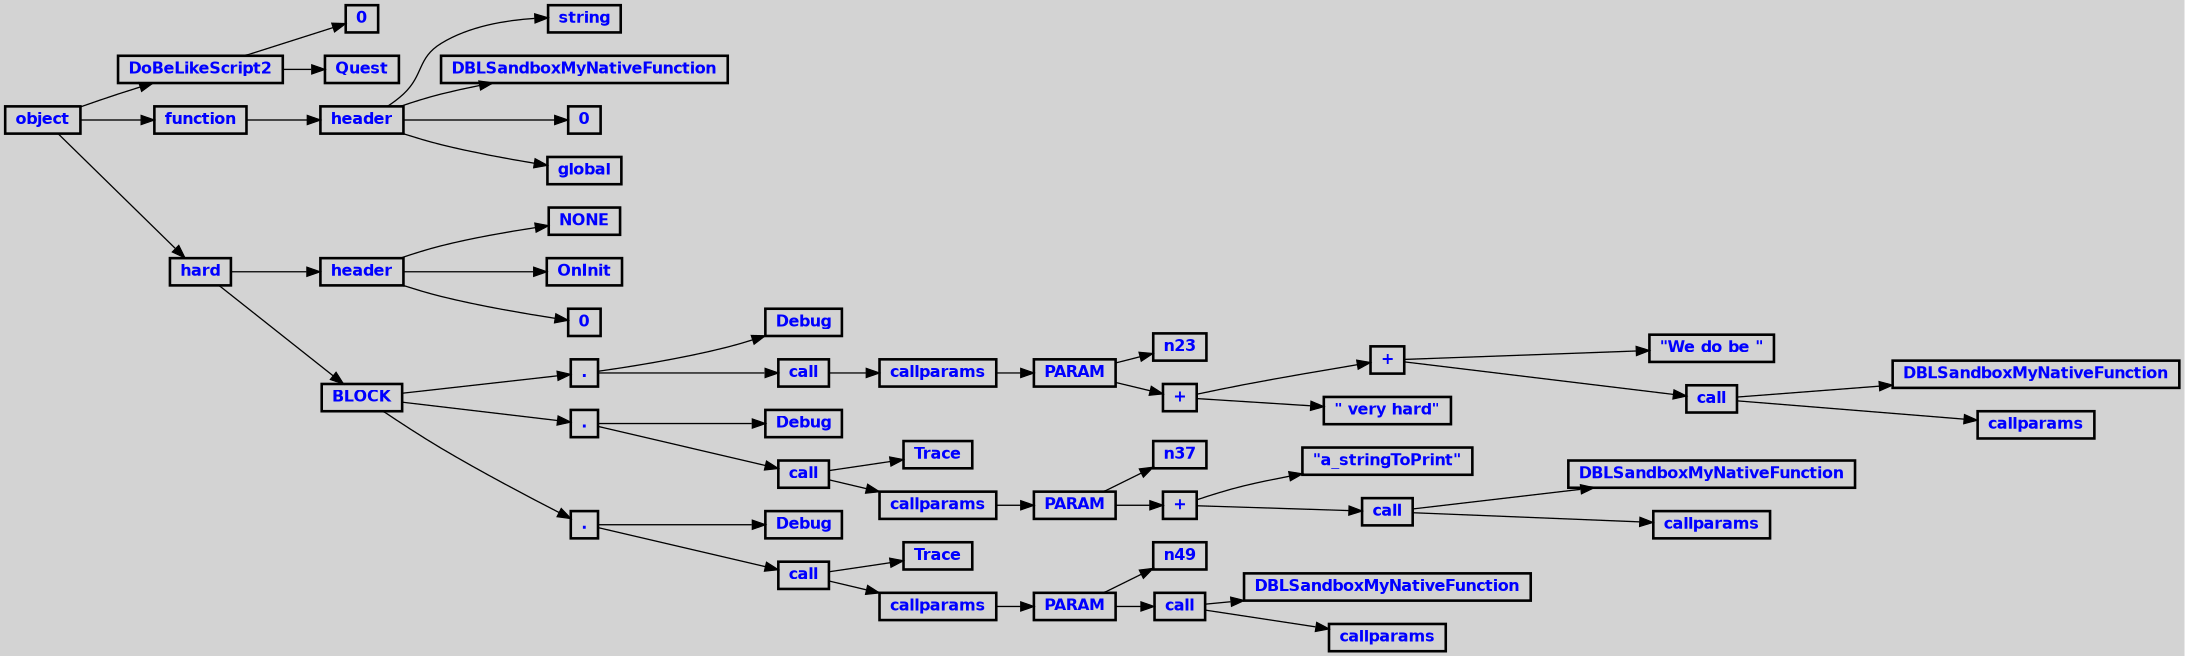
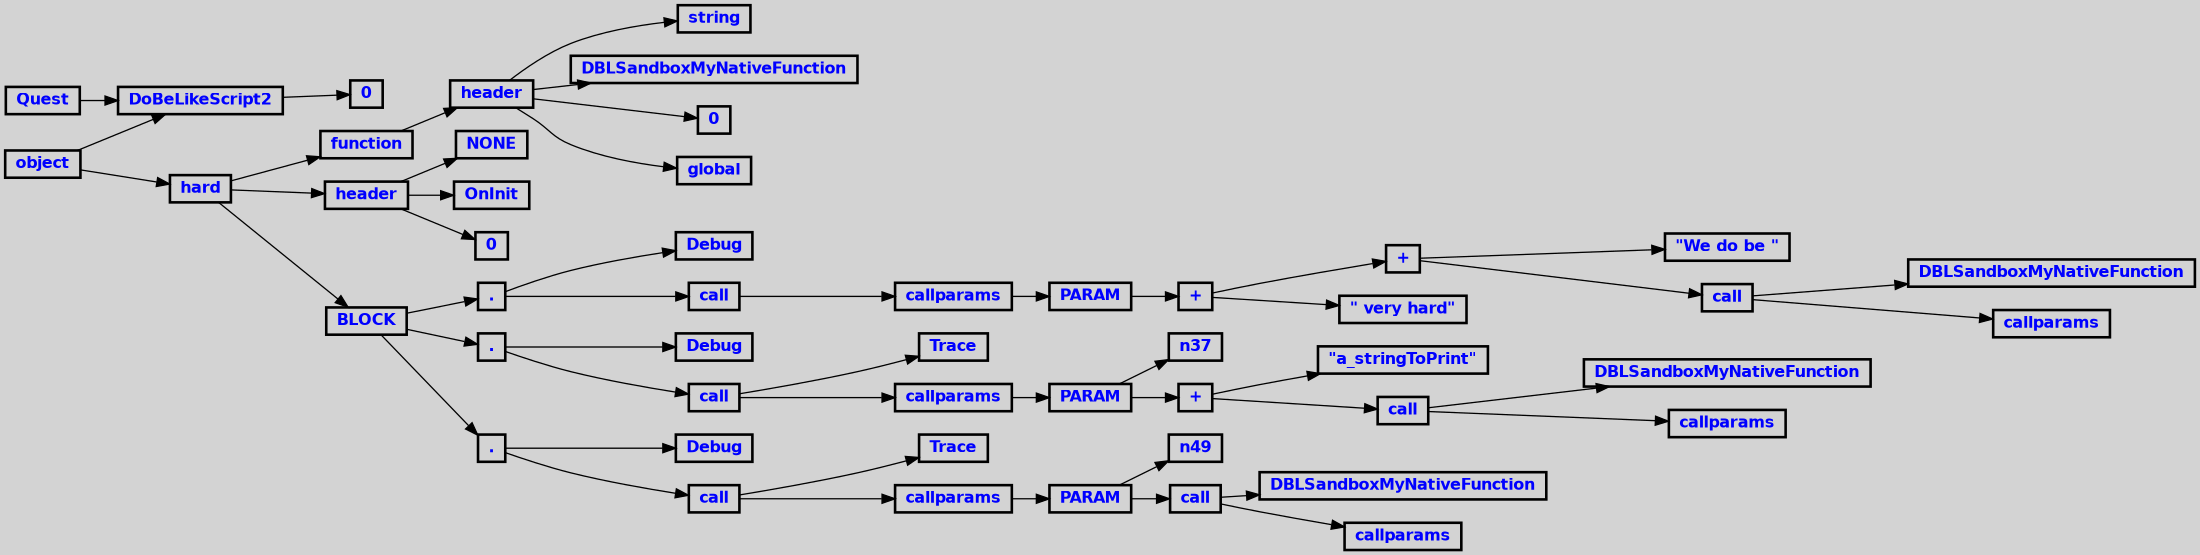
(297, 69) -> (93, 101)
(111, 120) -> (269, 171)
(1180, 347) -> none
